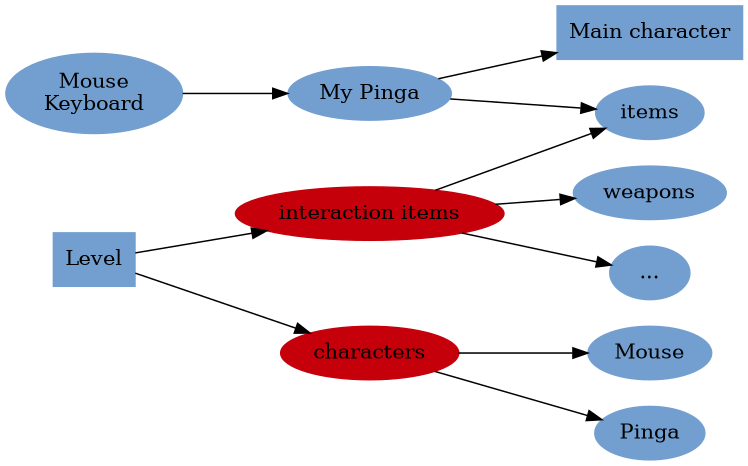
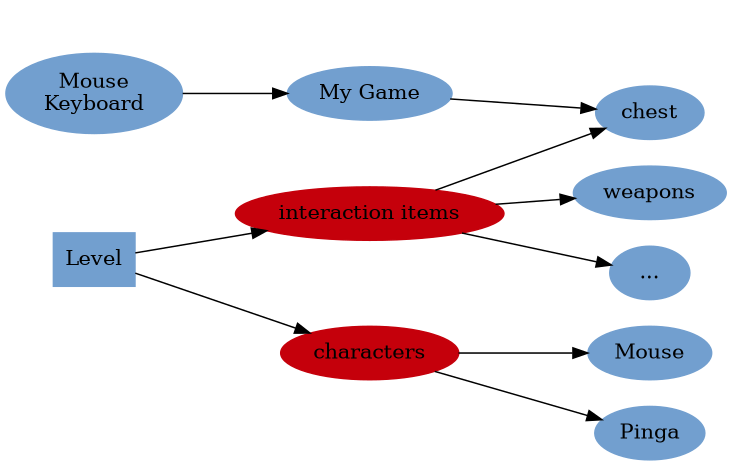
(650, 33) -> none
(370, 93) -> (370, 93)
(650, 113) -> (650, 113)
